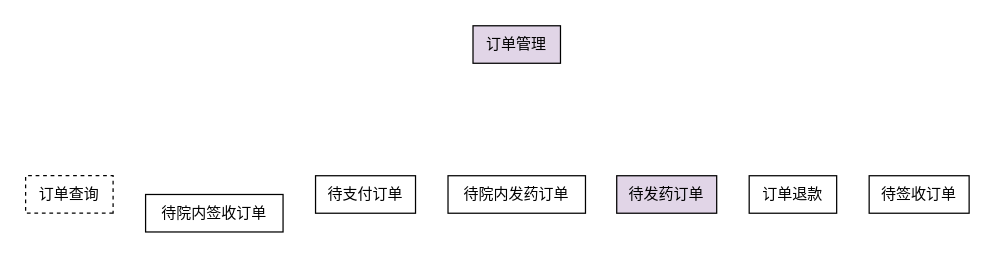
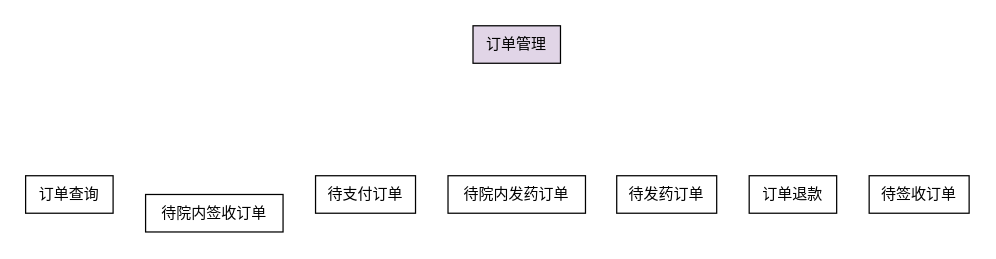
(69, 194) -> (69, 194)
(667, 194) -> (667, 194)
